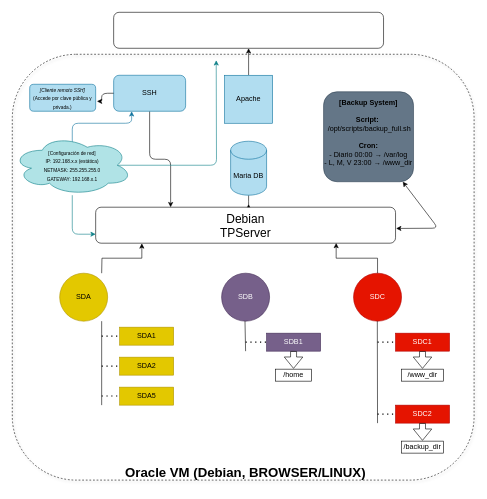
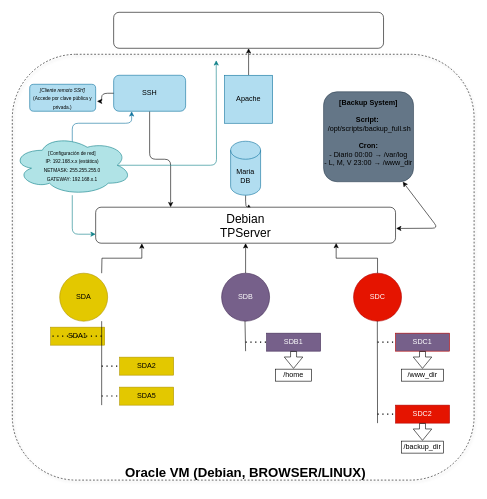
(249, 168) -> (246, 168)
none -> (246, 260)
(147, 336) -> (78, 336)
(423, 342) -> (423, 342)
